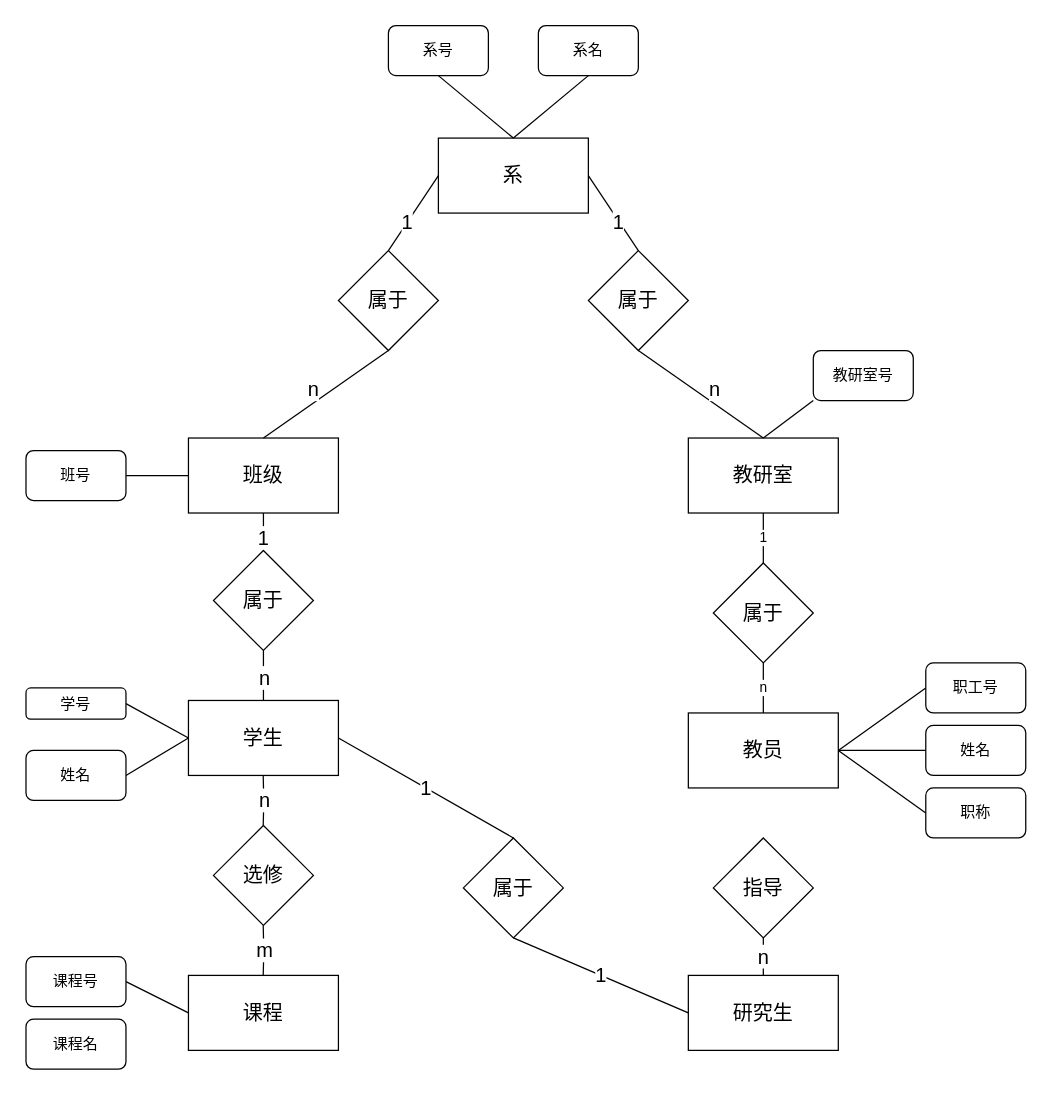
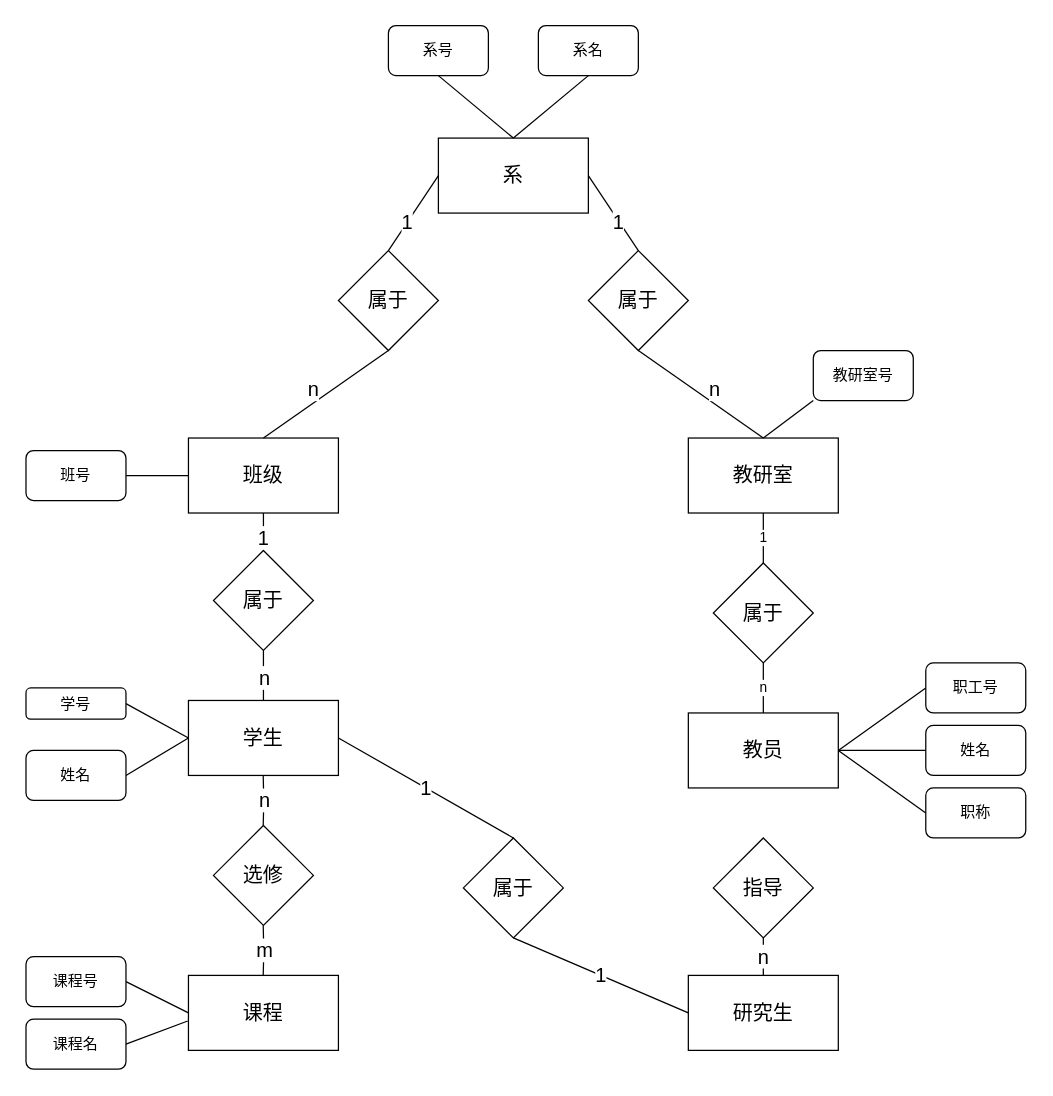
none -> (156, 1033)
